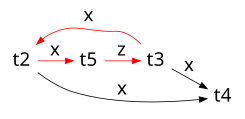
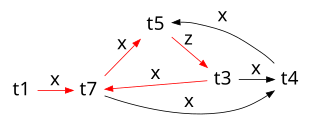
none -> (231, 34)
(22, 61) -> (89, 90)
none -> (22, 90)
